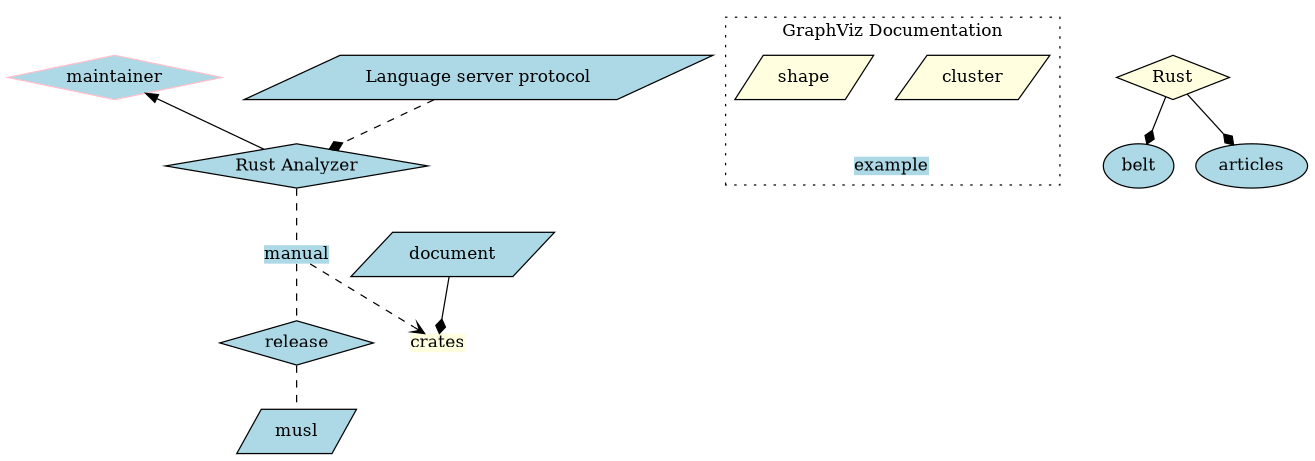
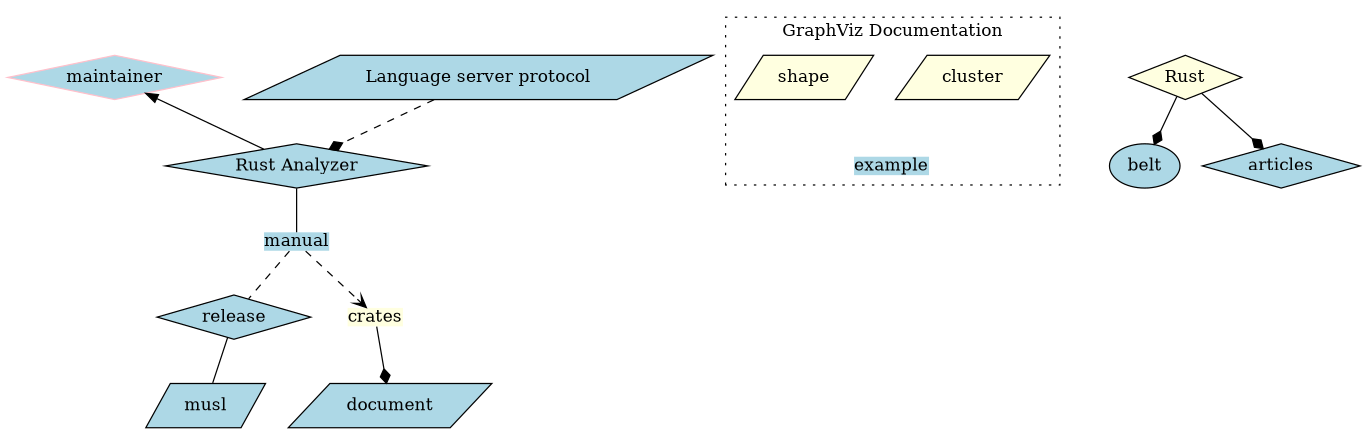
(1252, 166) -> (1281, 166)
(297, 217) -> (297, 210)
(445, 298) -> (380, 348)
(297, 387) -> (220, 360)
